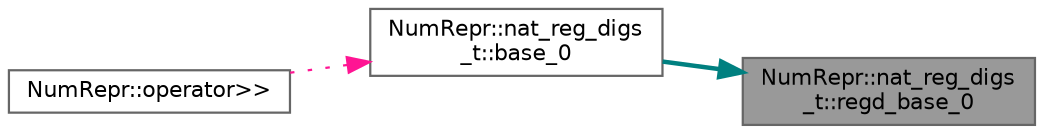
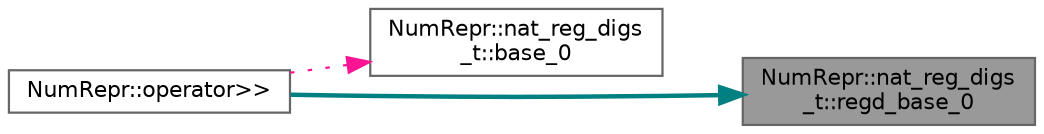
(691, 65) -> (505, 97)
